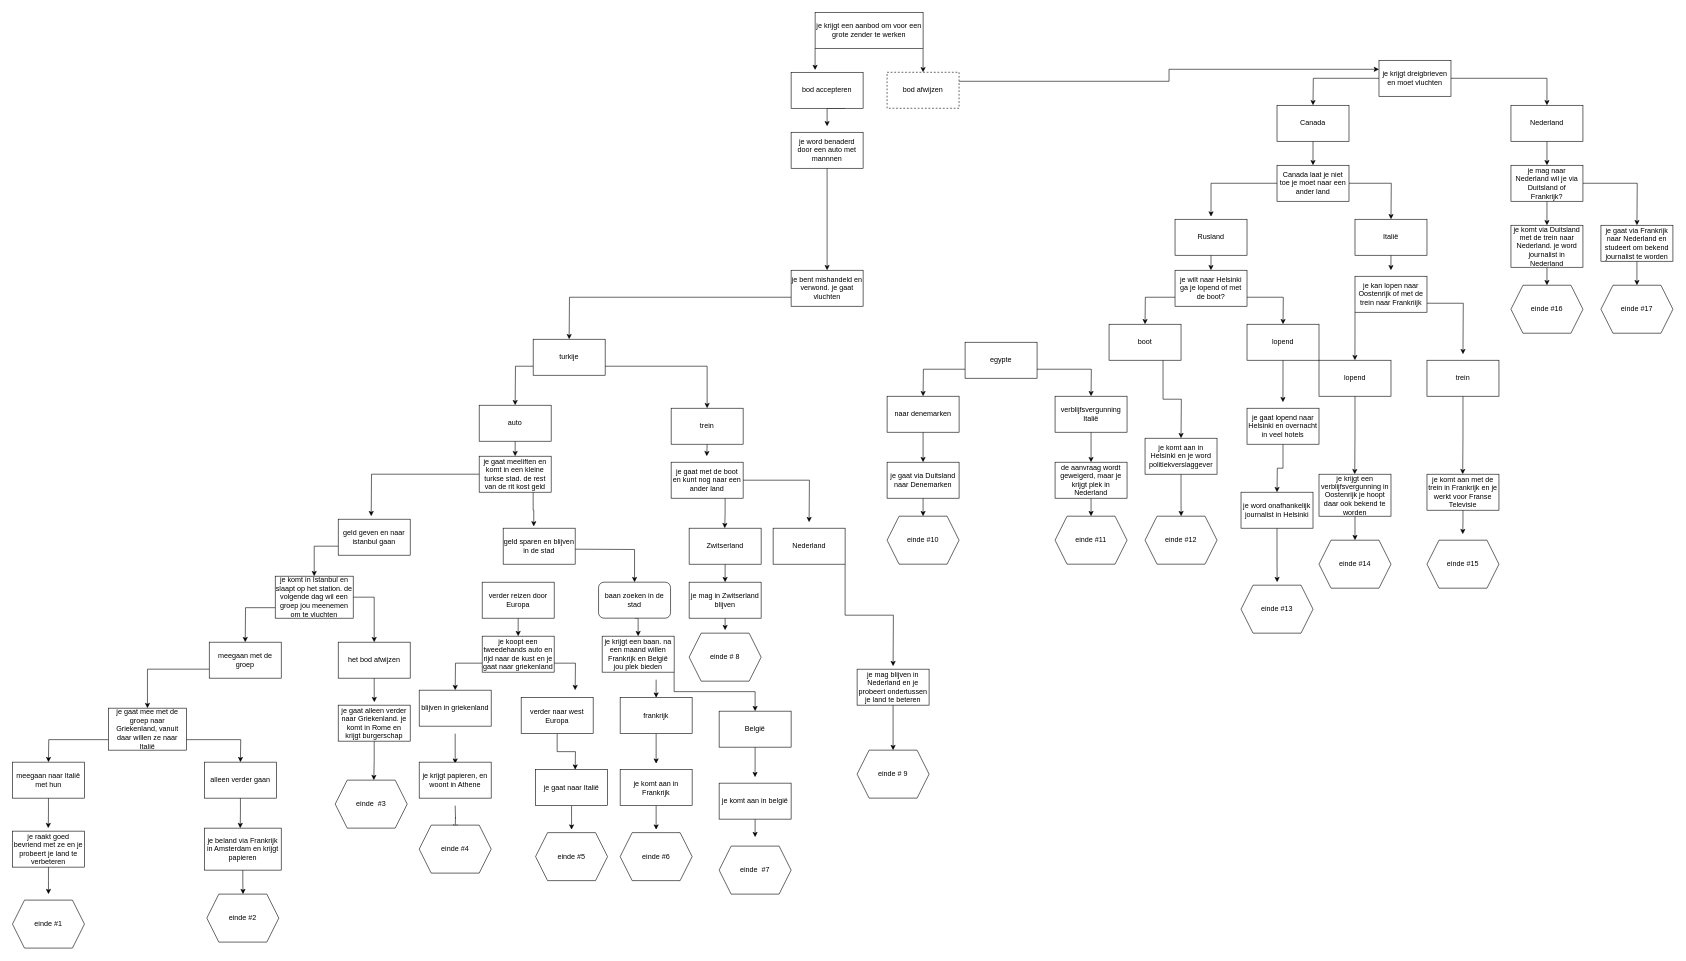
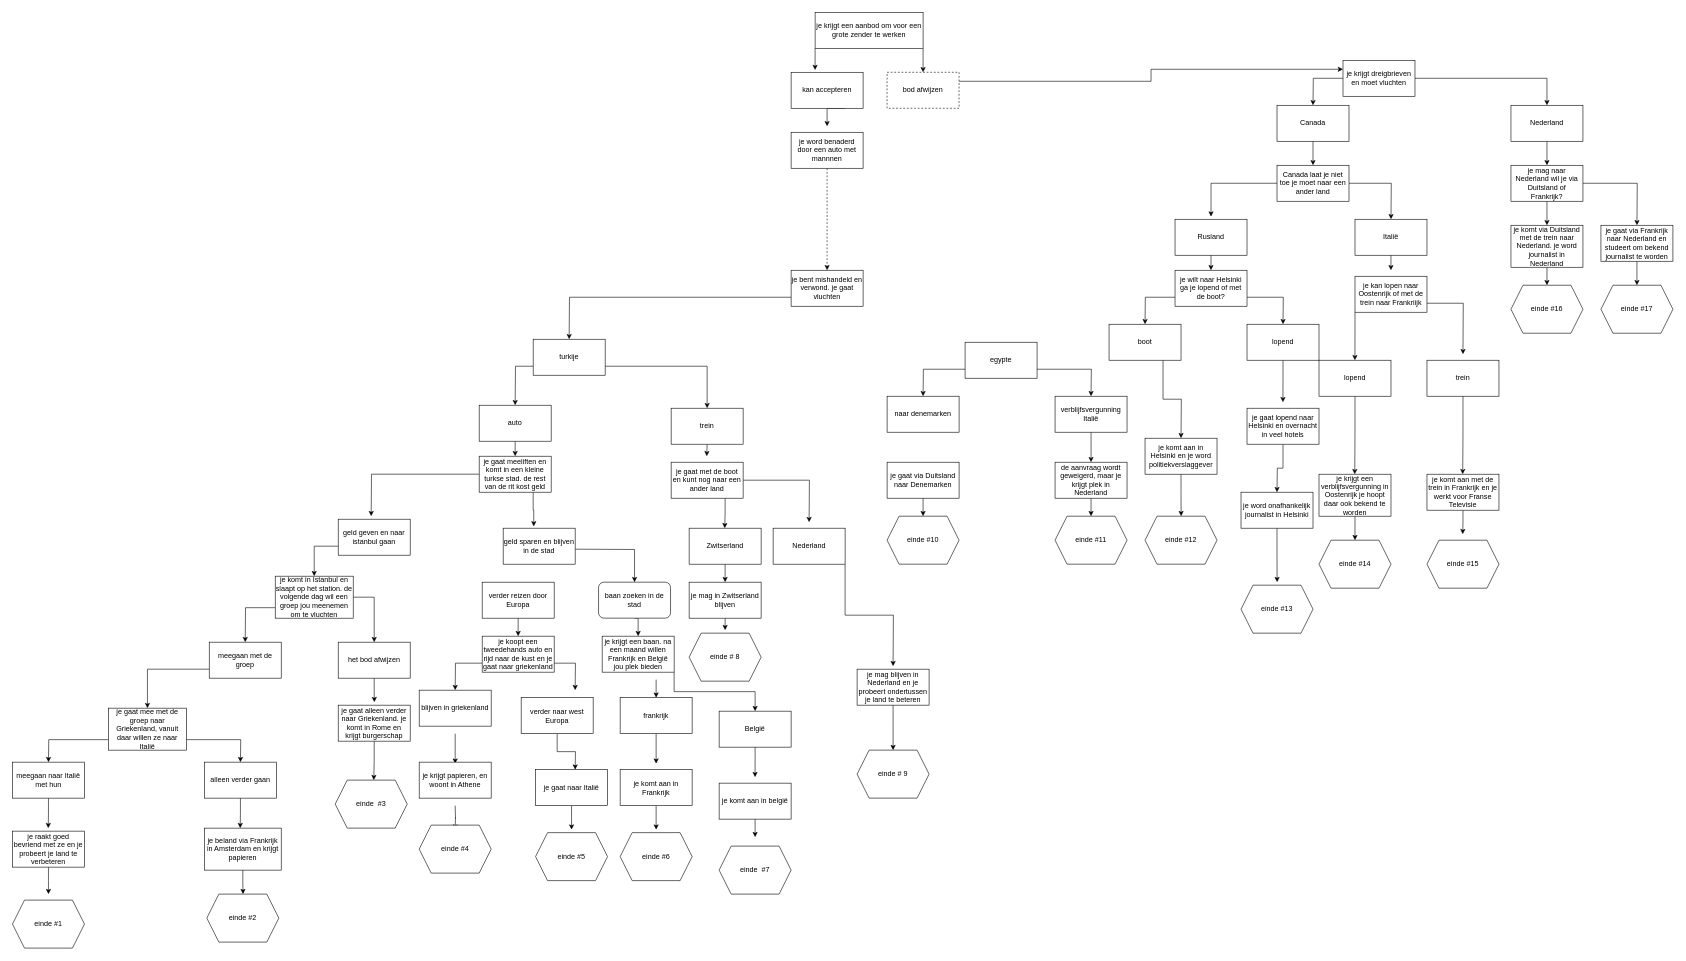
(1415, 78) -> (1379, 78)
(827, 90) -> (827, 90)
(827, 217) -> (827, 217)
(923, 456) -> none
